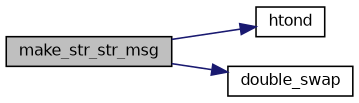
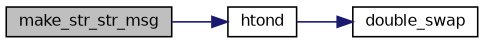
(192, 67) -> (317, 22)
